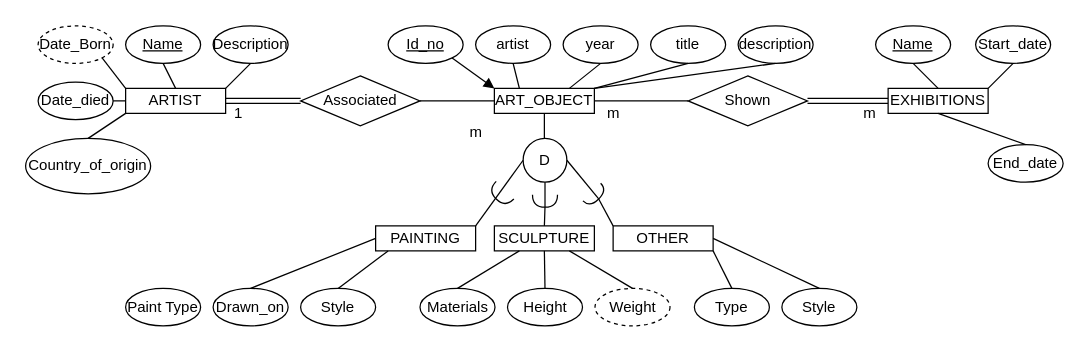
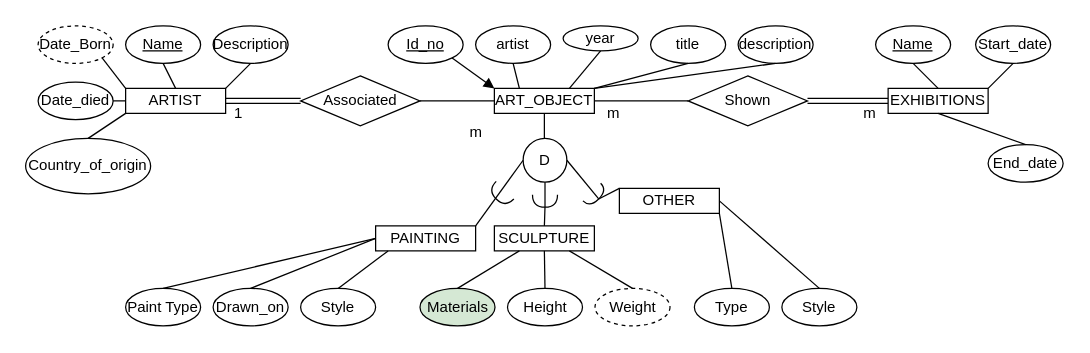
(601, 44) -> (601, 38)
(663, 238) -> (669, 201)
none -> (265, 264)
(458, 307) -> (458, 307)
